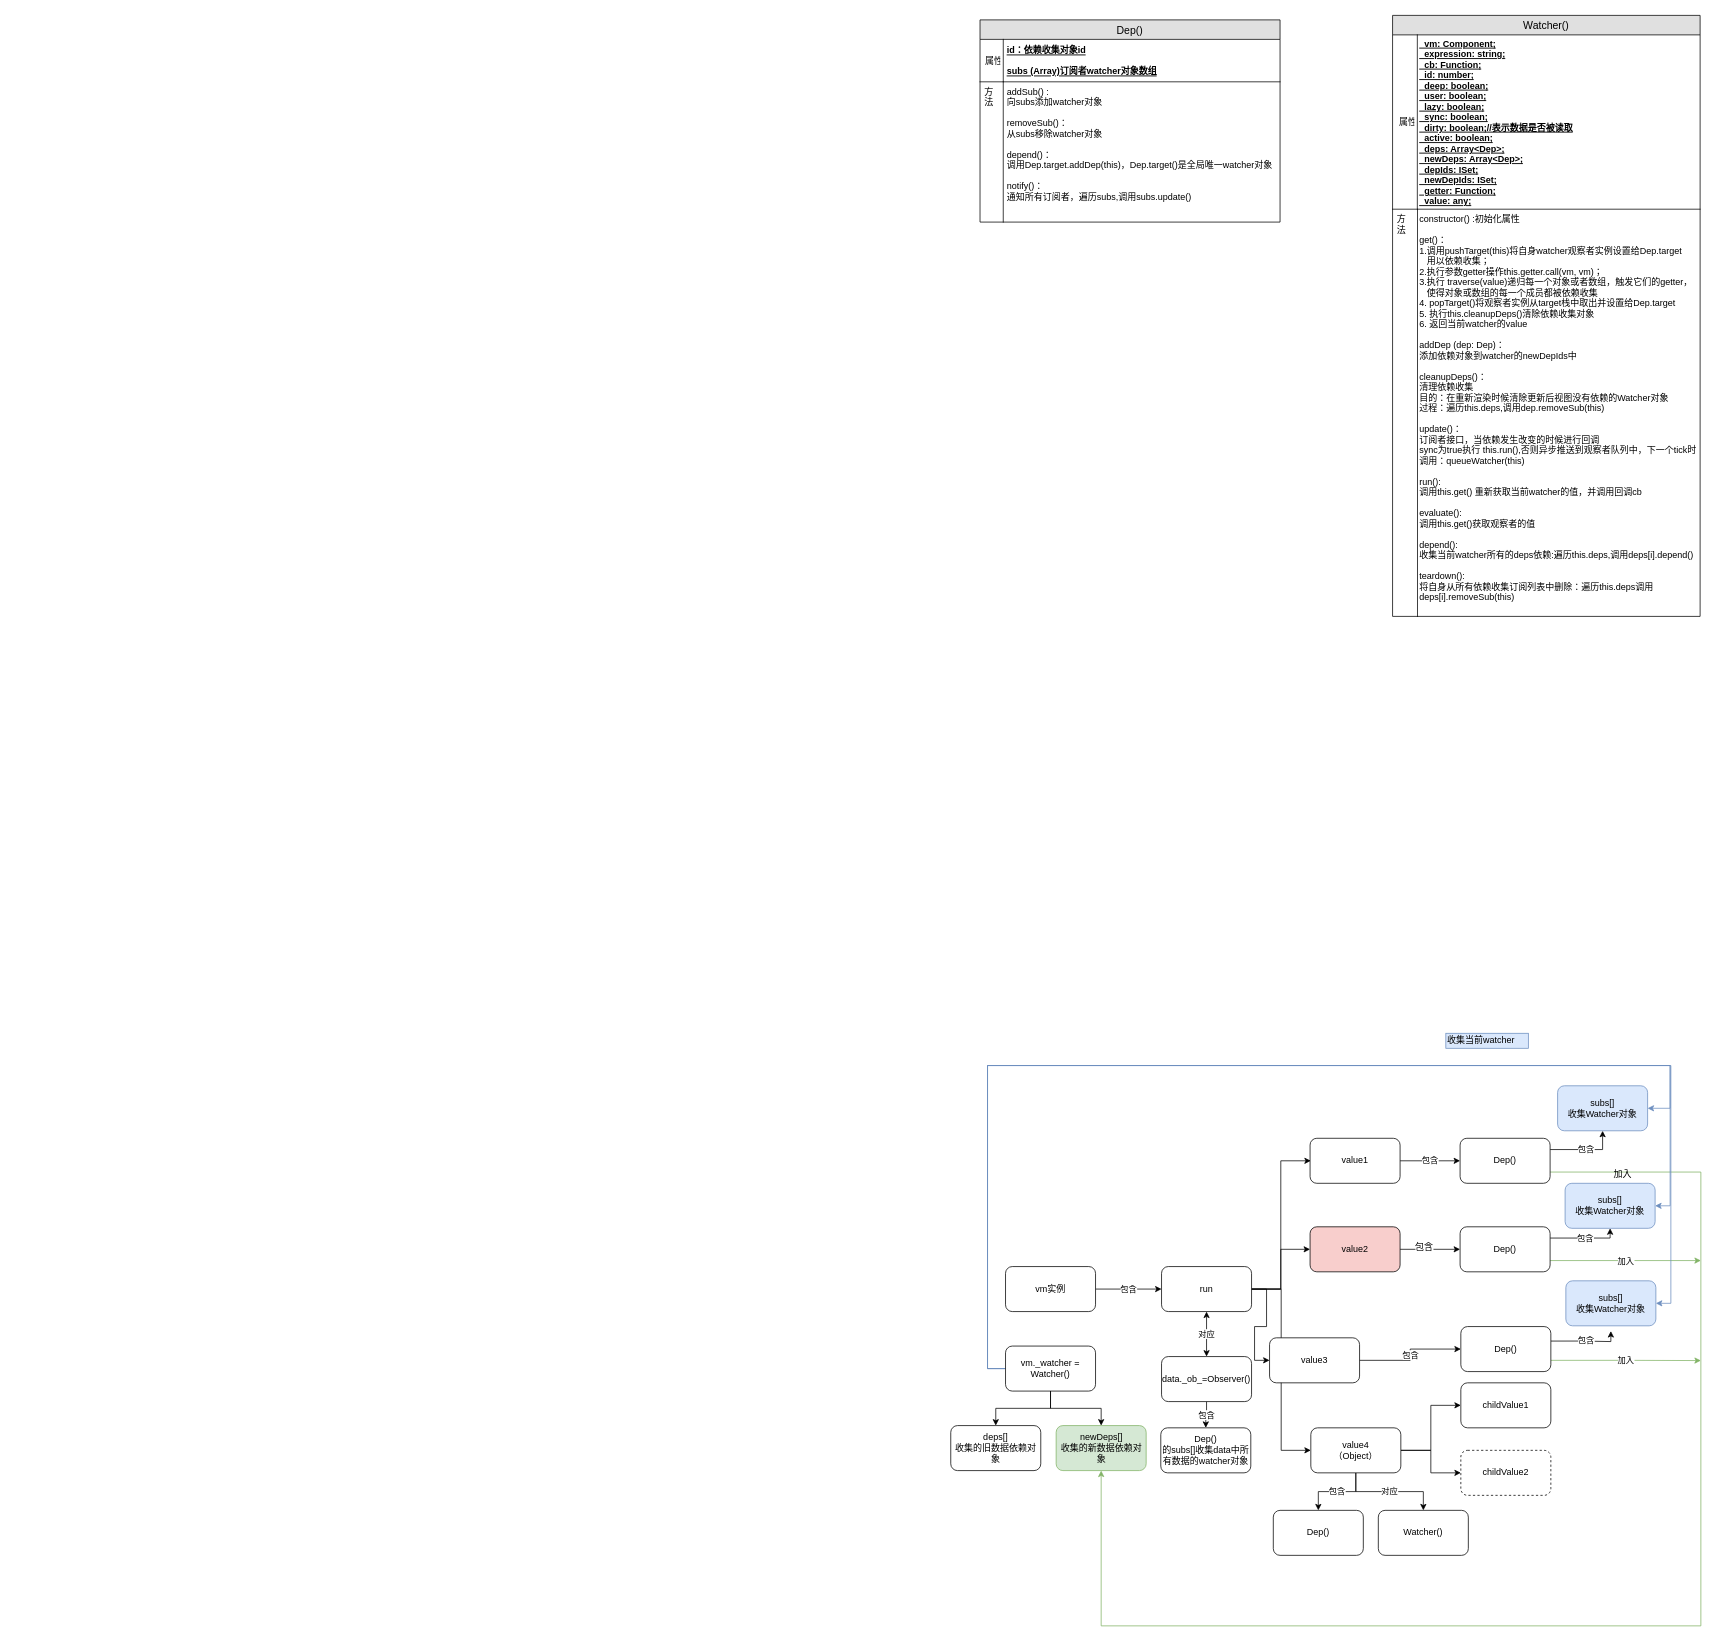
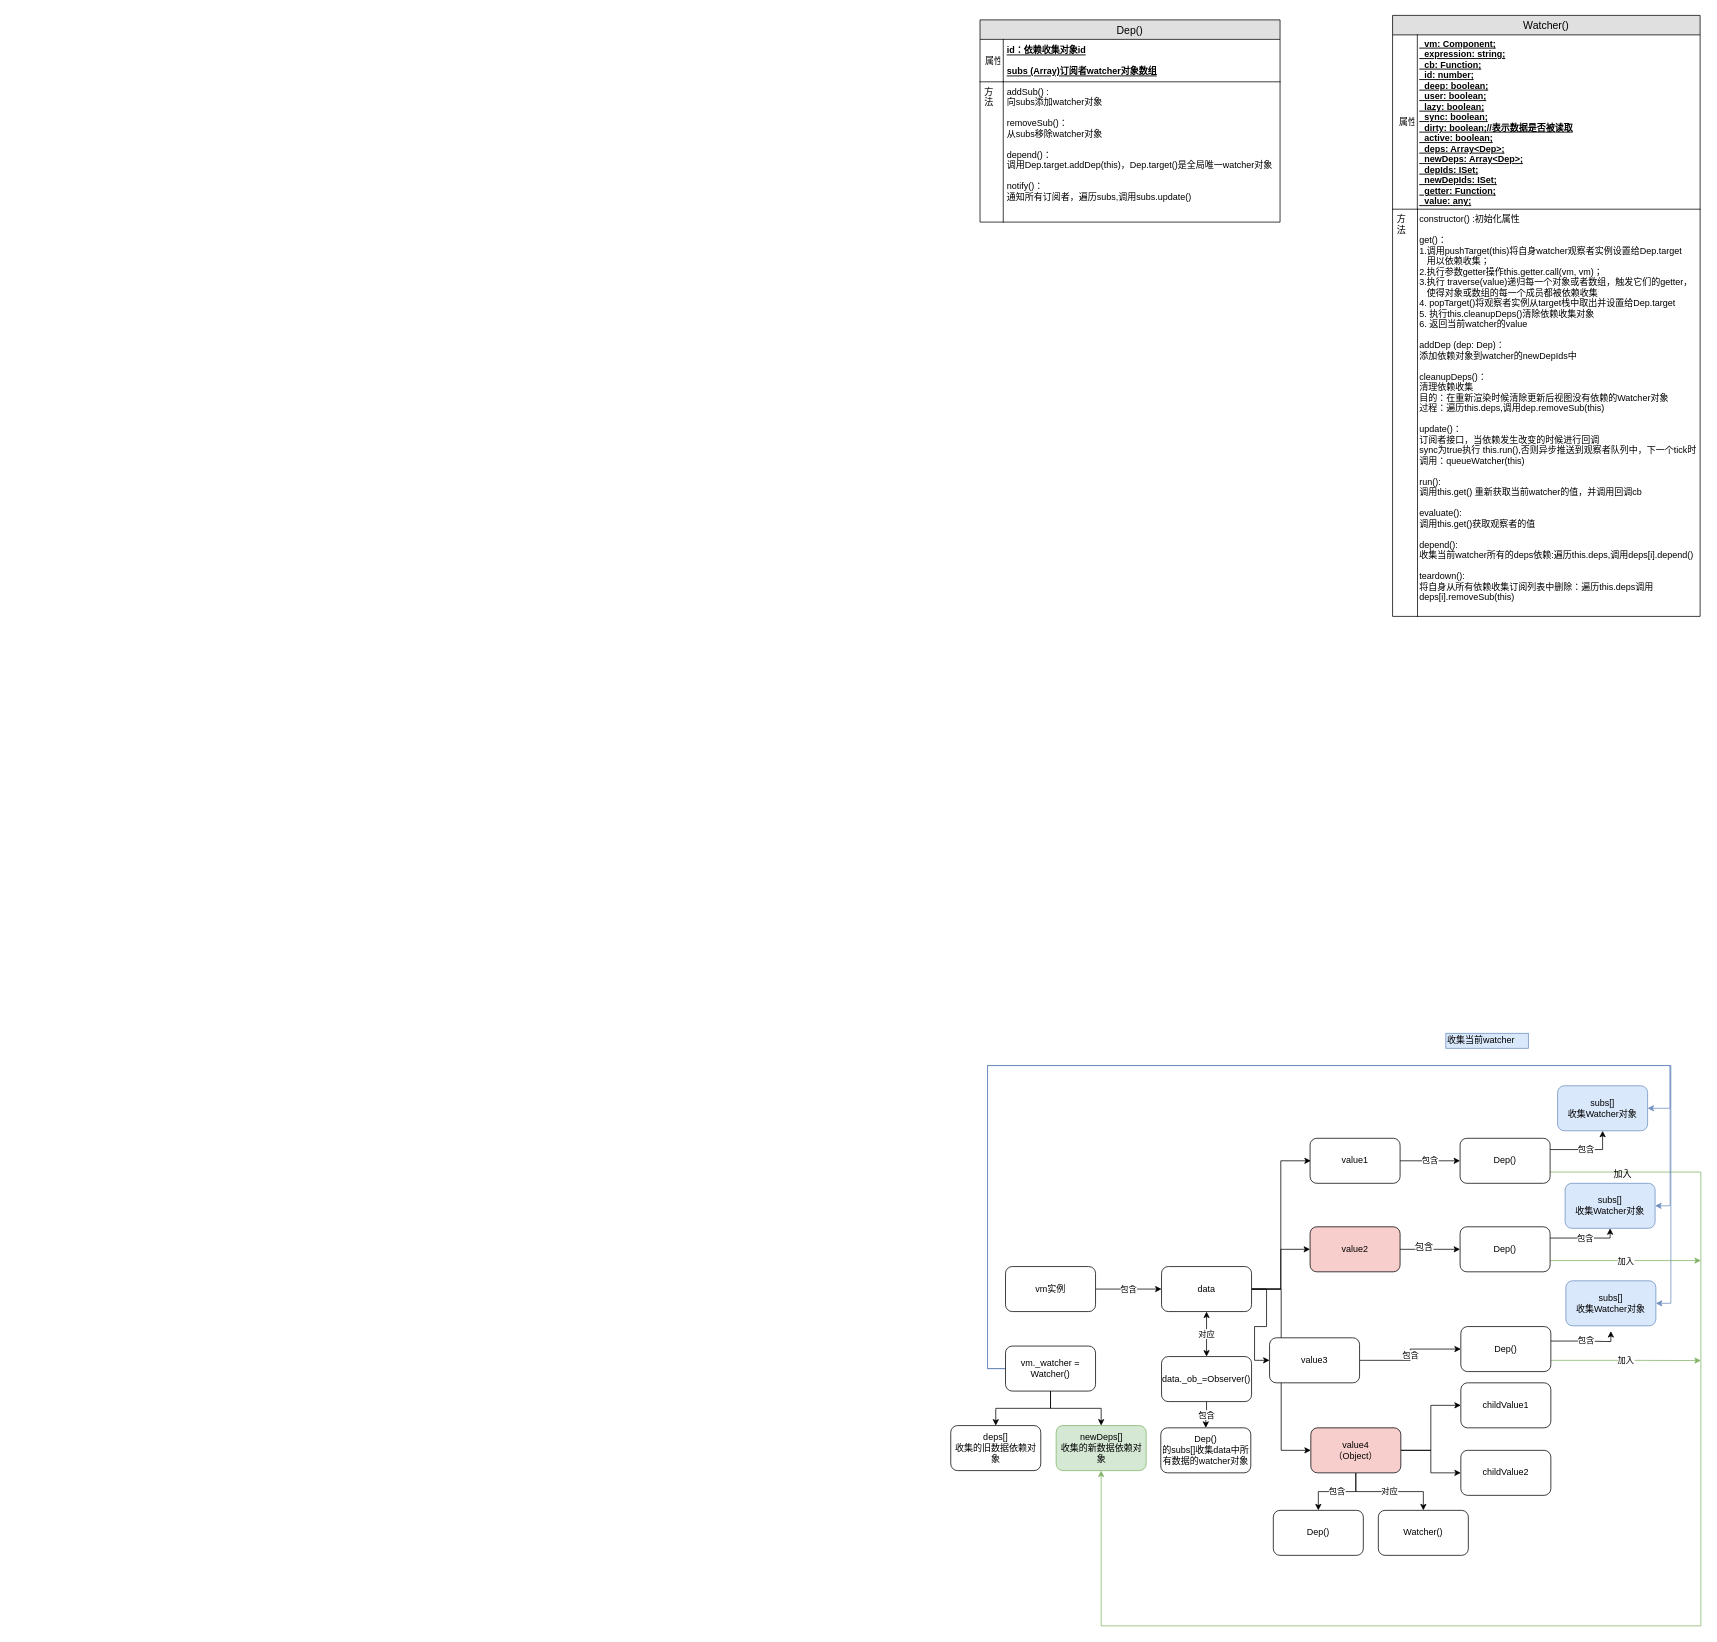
(1206, 1289) -> (1206, 1289)
(1356, 1450) -> (1356, 1450)
(1506, 1473) -> (1506, 1473)
